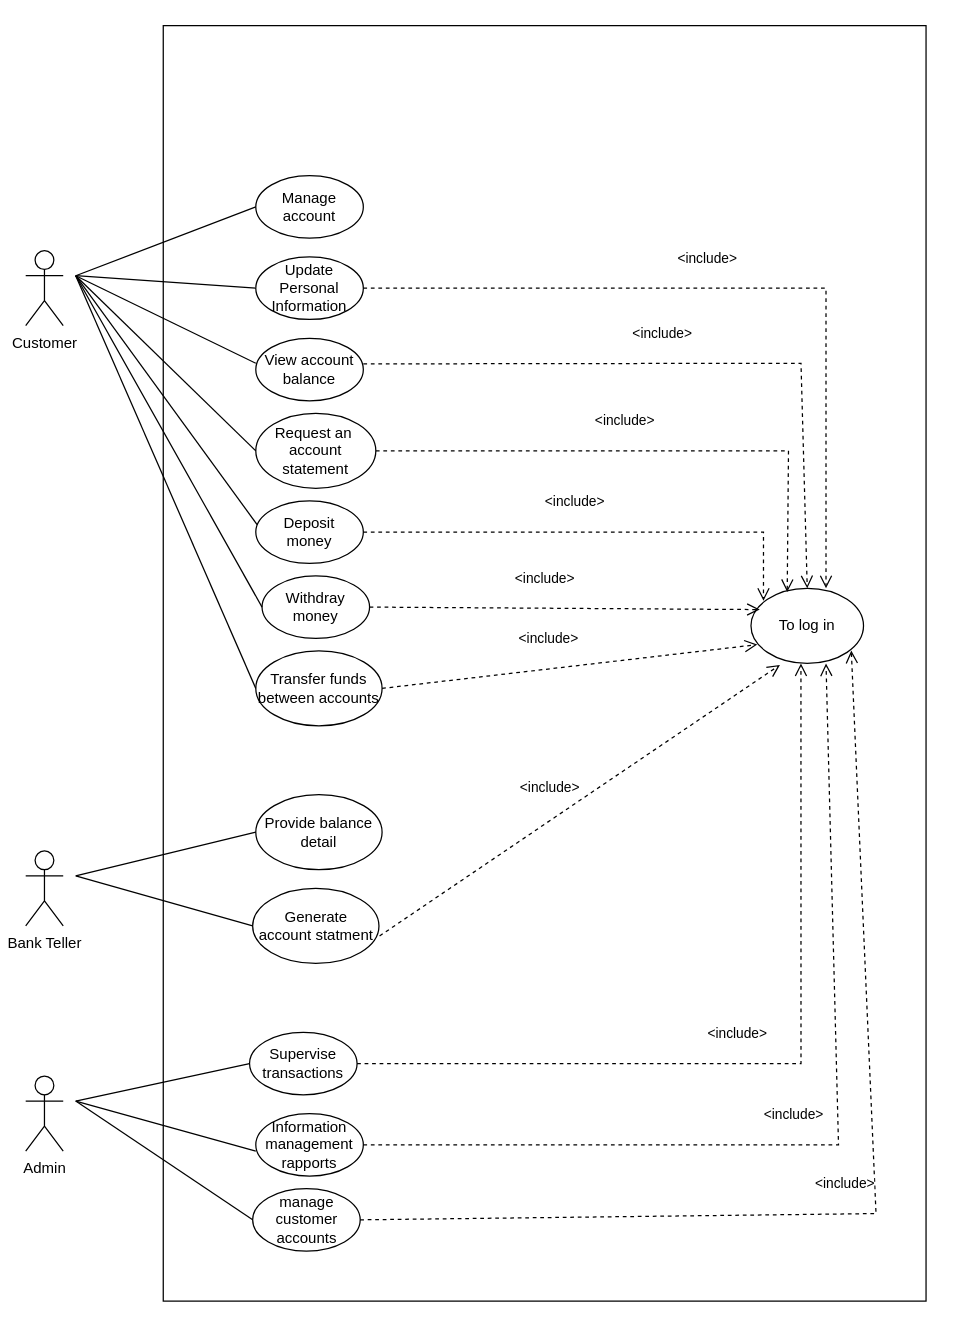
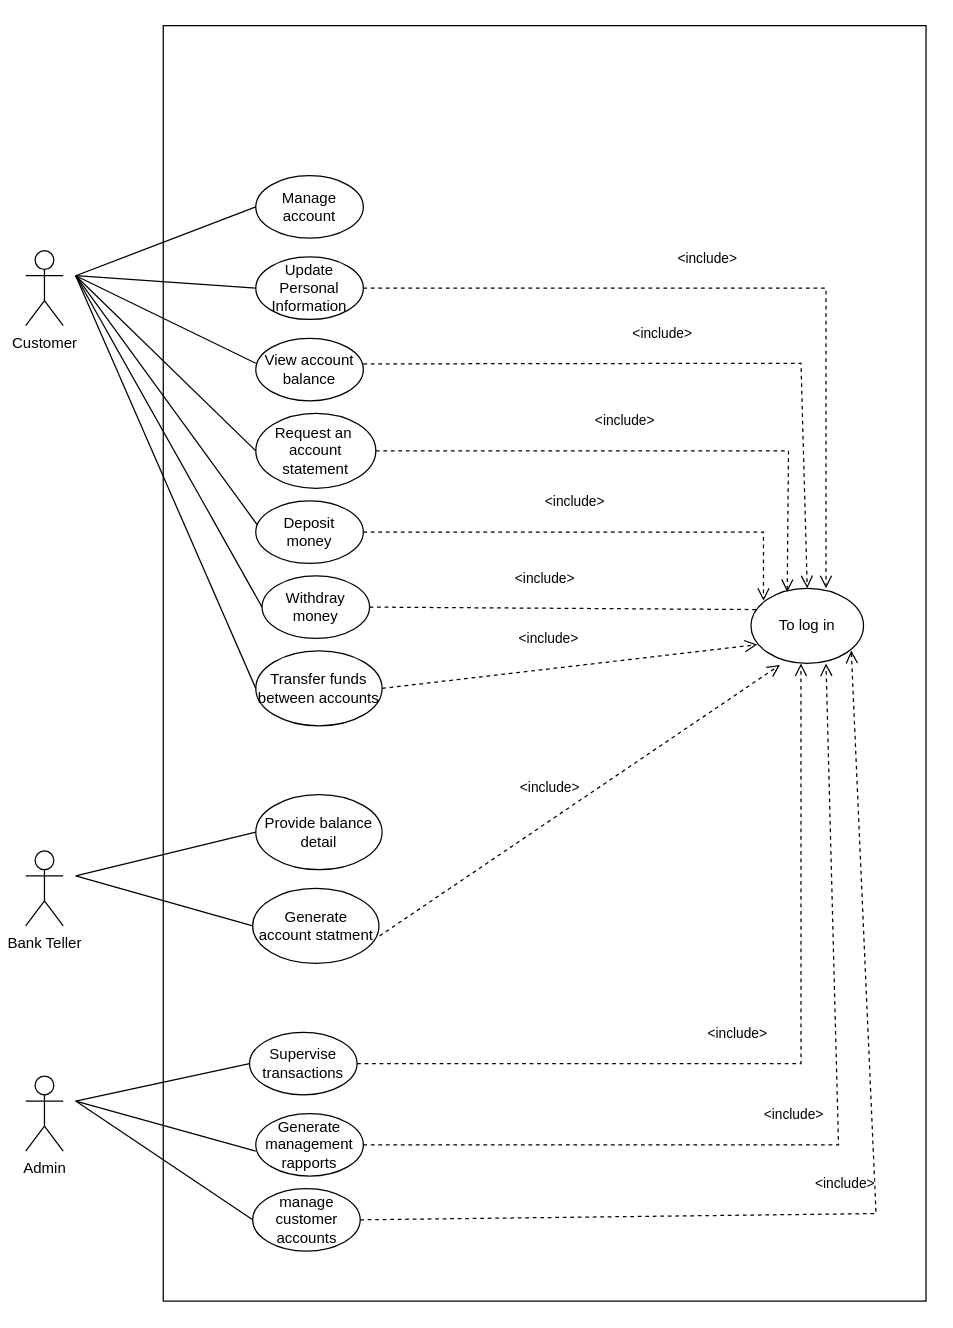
(754, 609) -> (755, 609)
(309, 1144) -> (309, 1144)
